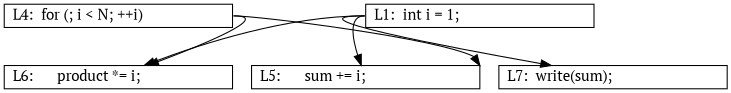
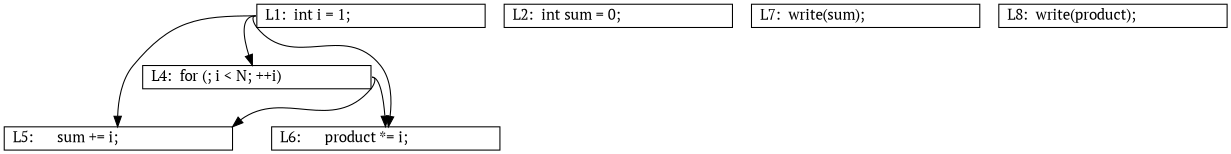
none -> (618, 16)
none -> (1113, 16)
(480, 52) -> (244, 33)
